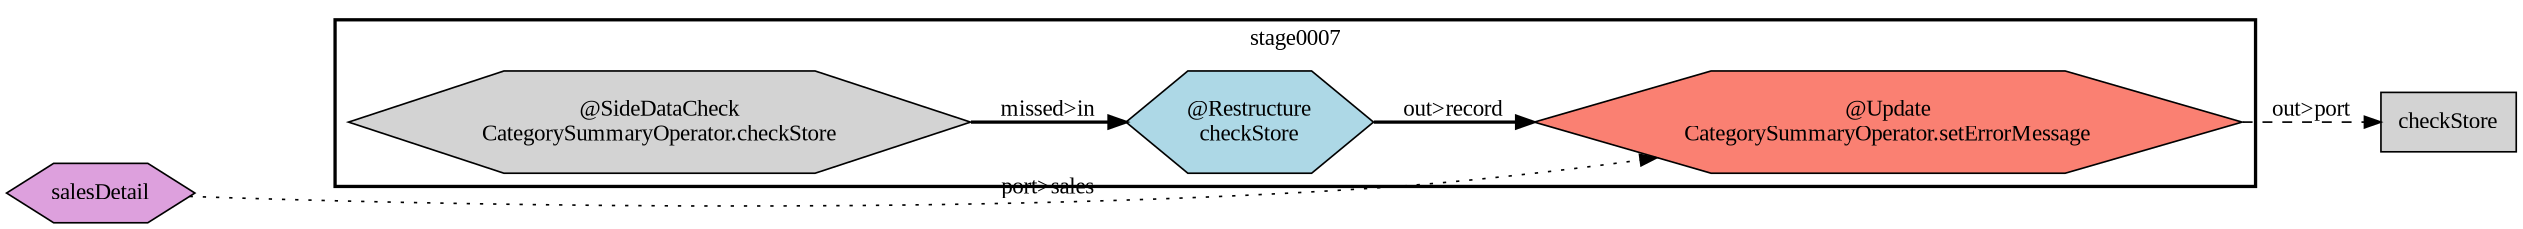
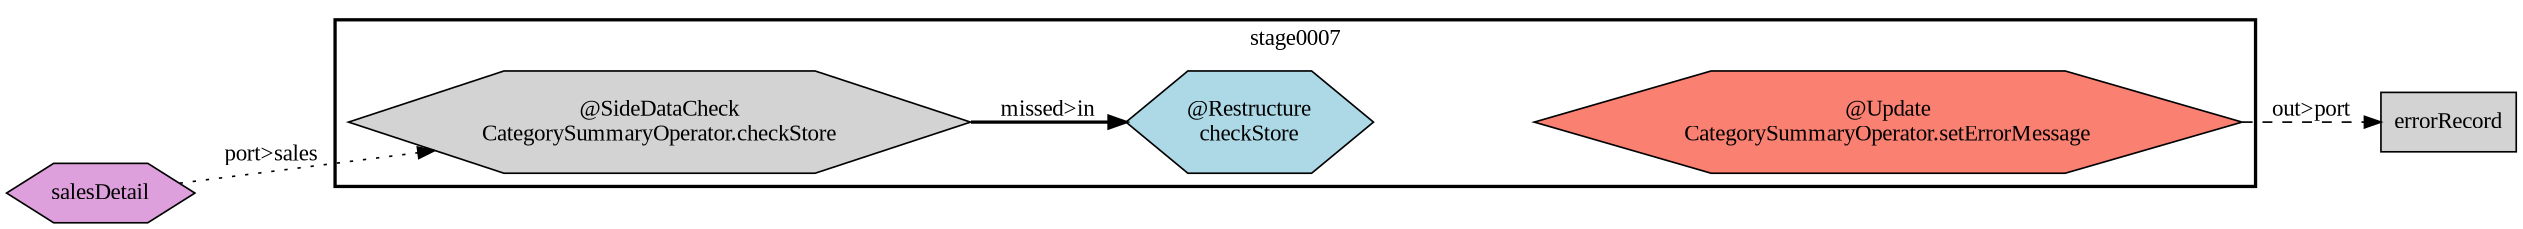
(1445, 122) -> none
(2449, 122) -> (2449, 122)
(916, 205) -> (299, 168)
